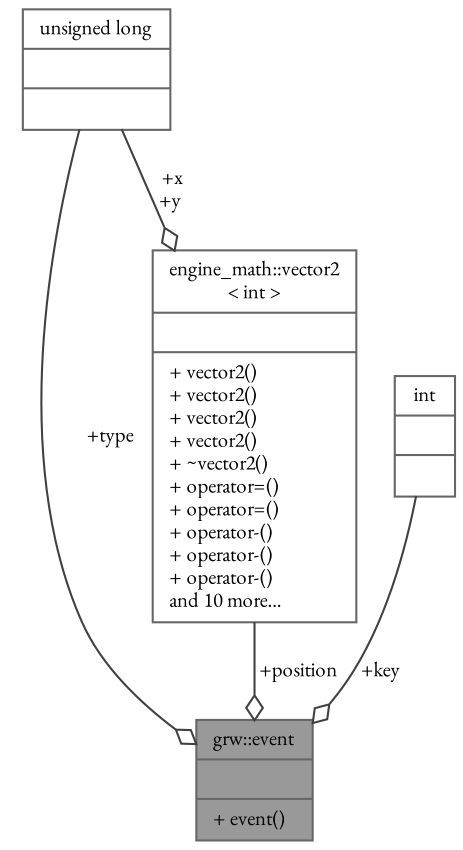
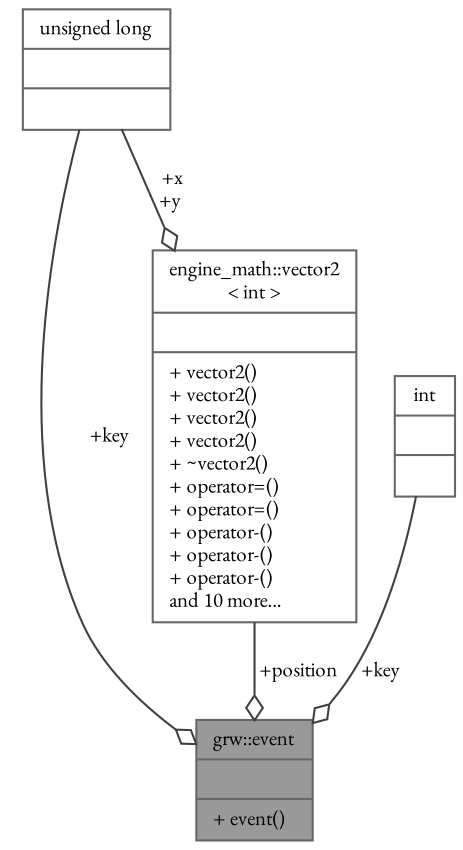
(108, 436) -> (108, 436)
